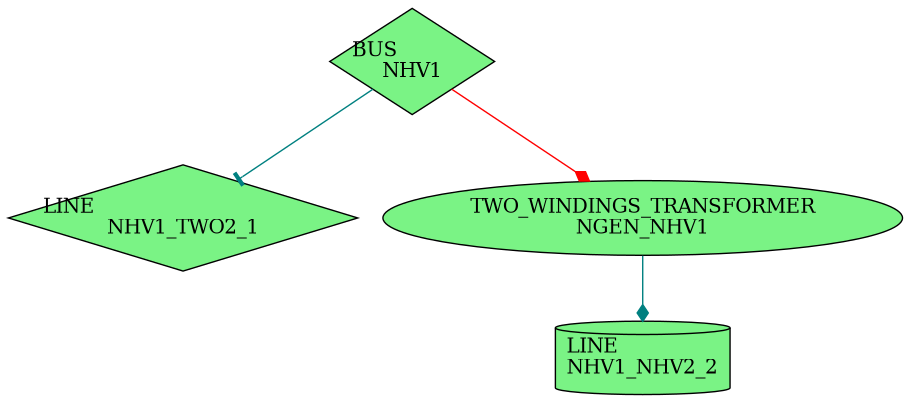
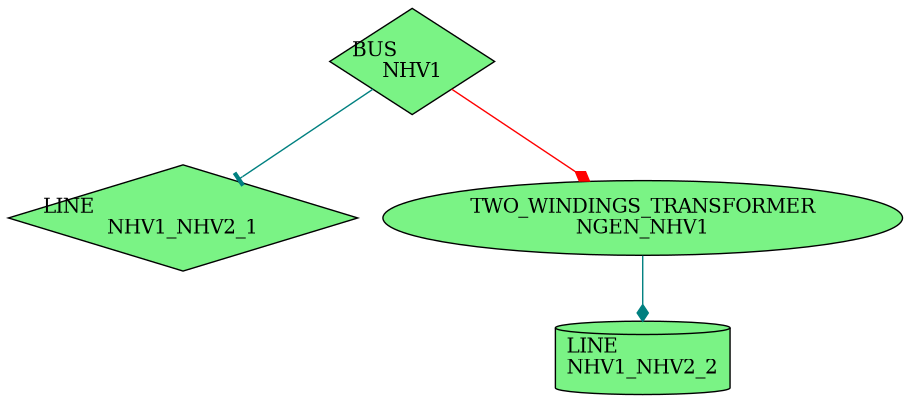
(183, 218) -> (183, 218)
